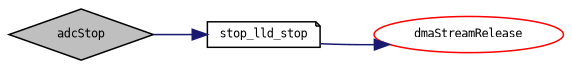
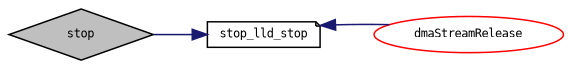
(81, 35) -> (81, 35)
(347, 45) -> (363, 24)
